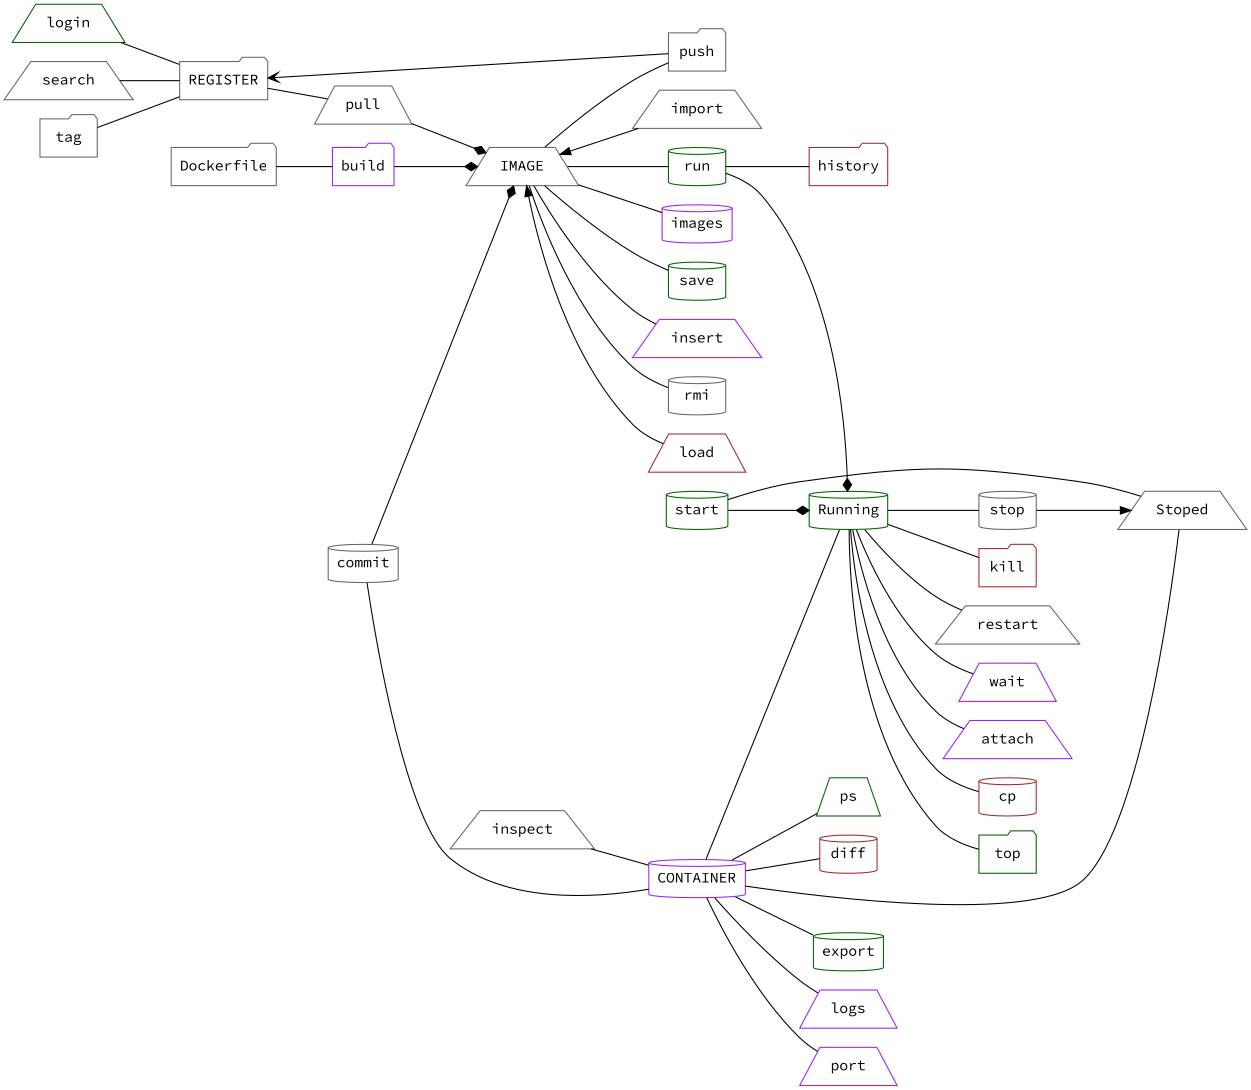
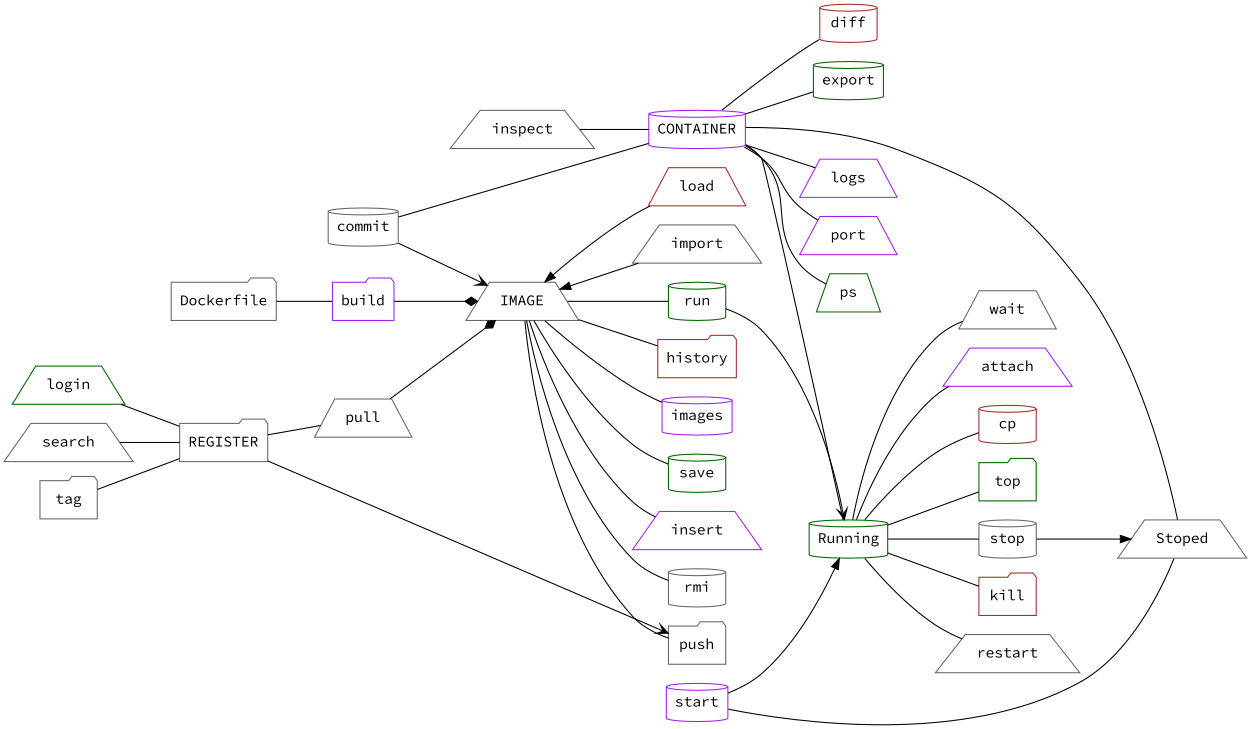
(473, 66) -> (463, 545)
(767, 167) -> (618, 333)
(821, 309) -> (805, 395)
(440, 371) -> (438, 262)
(697, 510) -> (697, 702)
(762, 510) -> (792, 640)
(1008, 682) -> (1008, 310)
